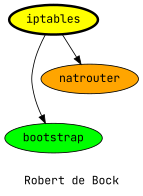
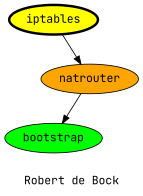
(32, 75) -> (74, 105)
